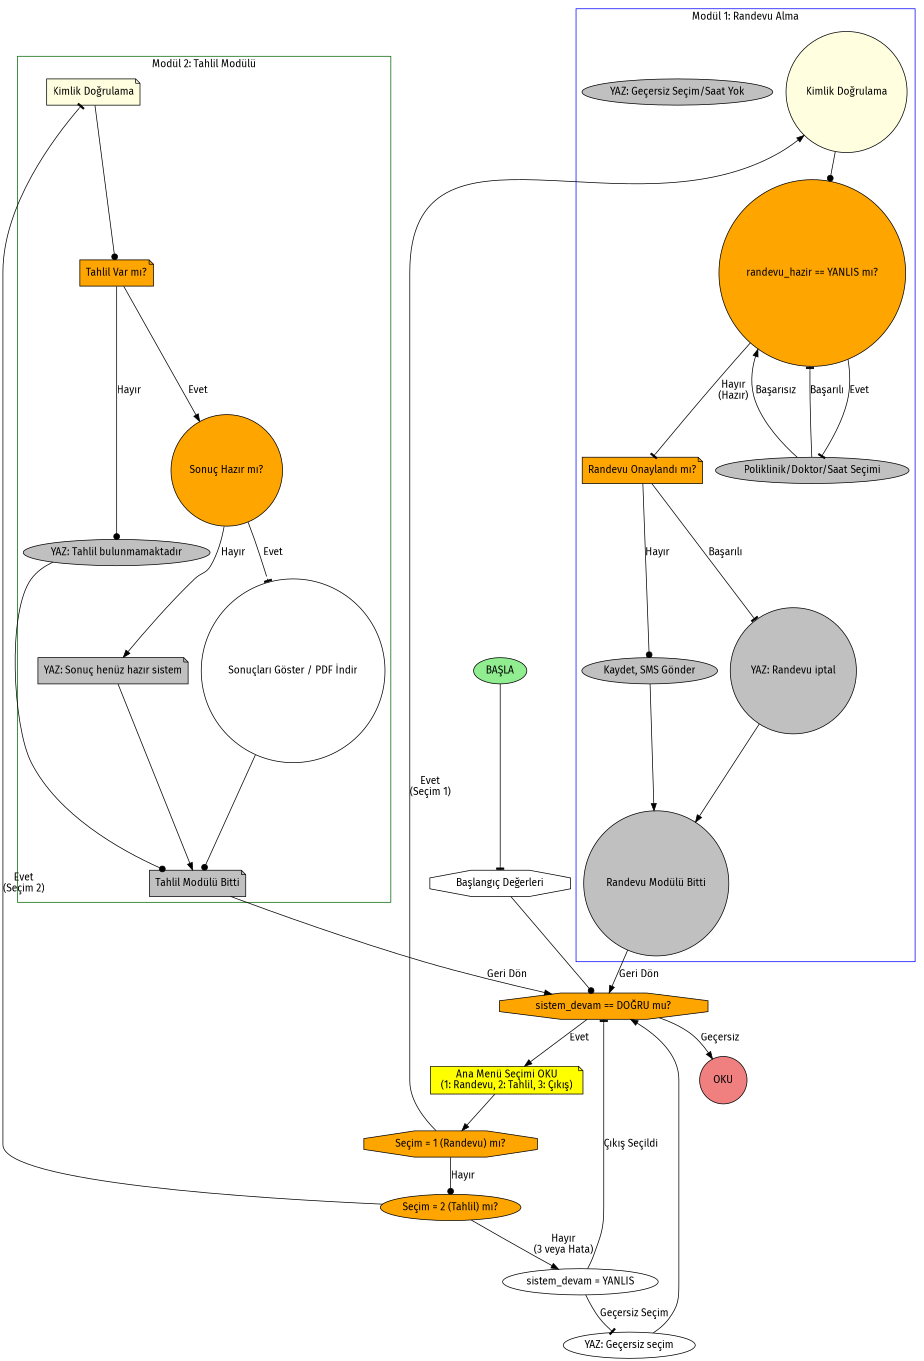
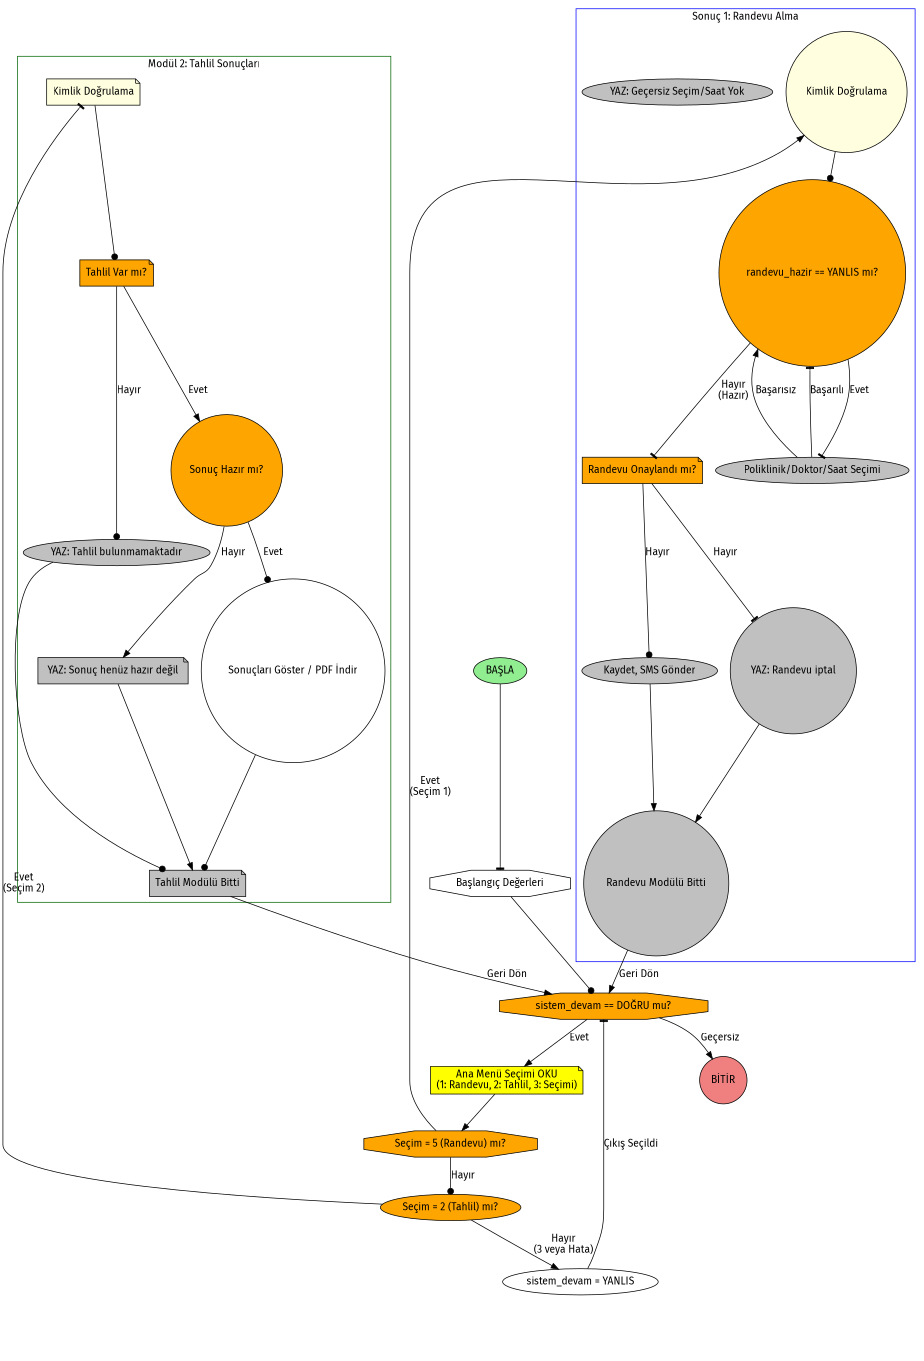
(746, 17) -> (746, 17)
(204, 65) -> (204, 65)
(258, 549) -> (258, 549)
(726, 553) -> (726, 553)
(113, 671) -> (113, 671)
(507, 1080) -> (507, 1080)
(723, 1080) -> (723, 1080)
(451, 1144) -> (451, 1144)
(629, 1345) -> none
